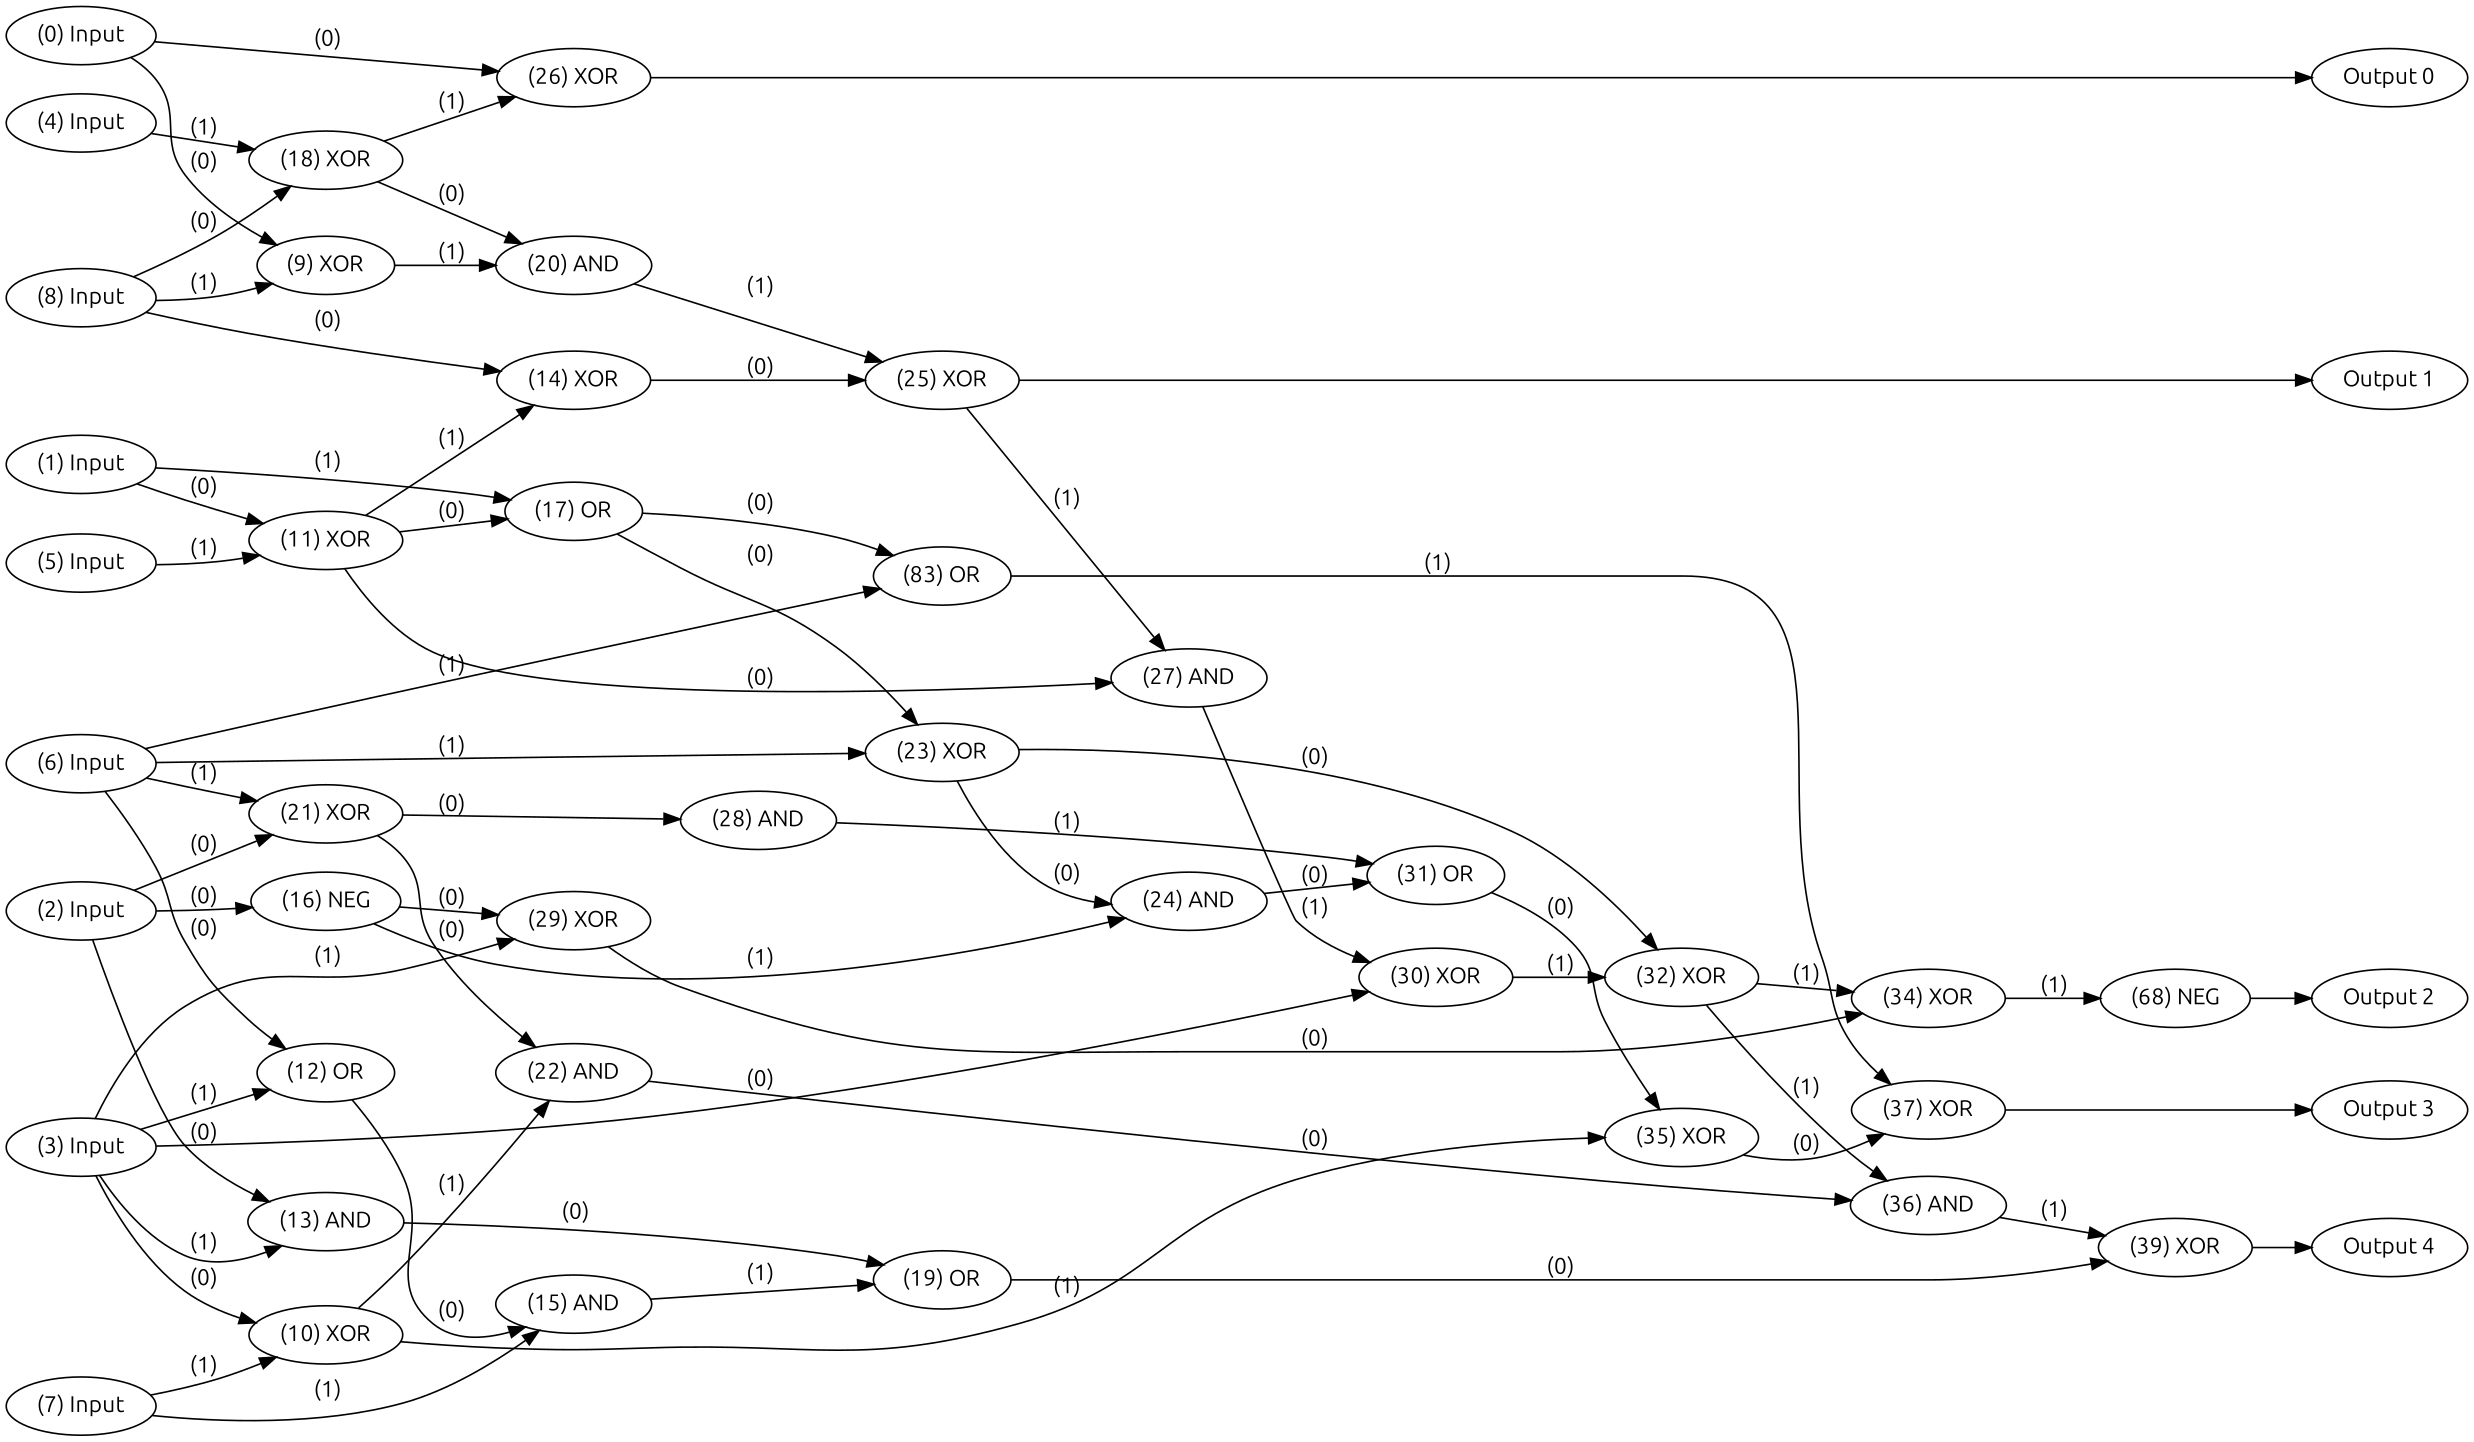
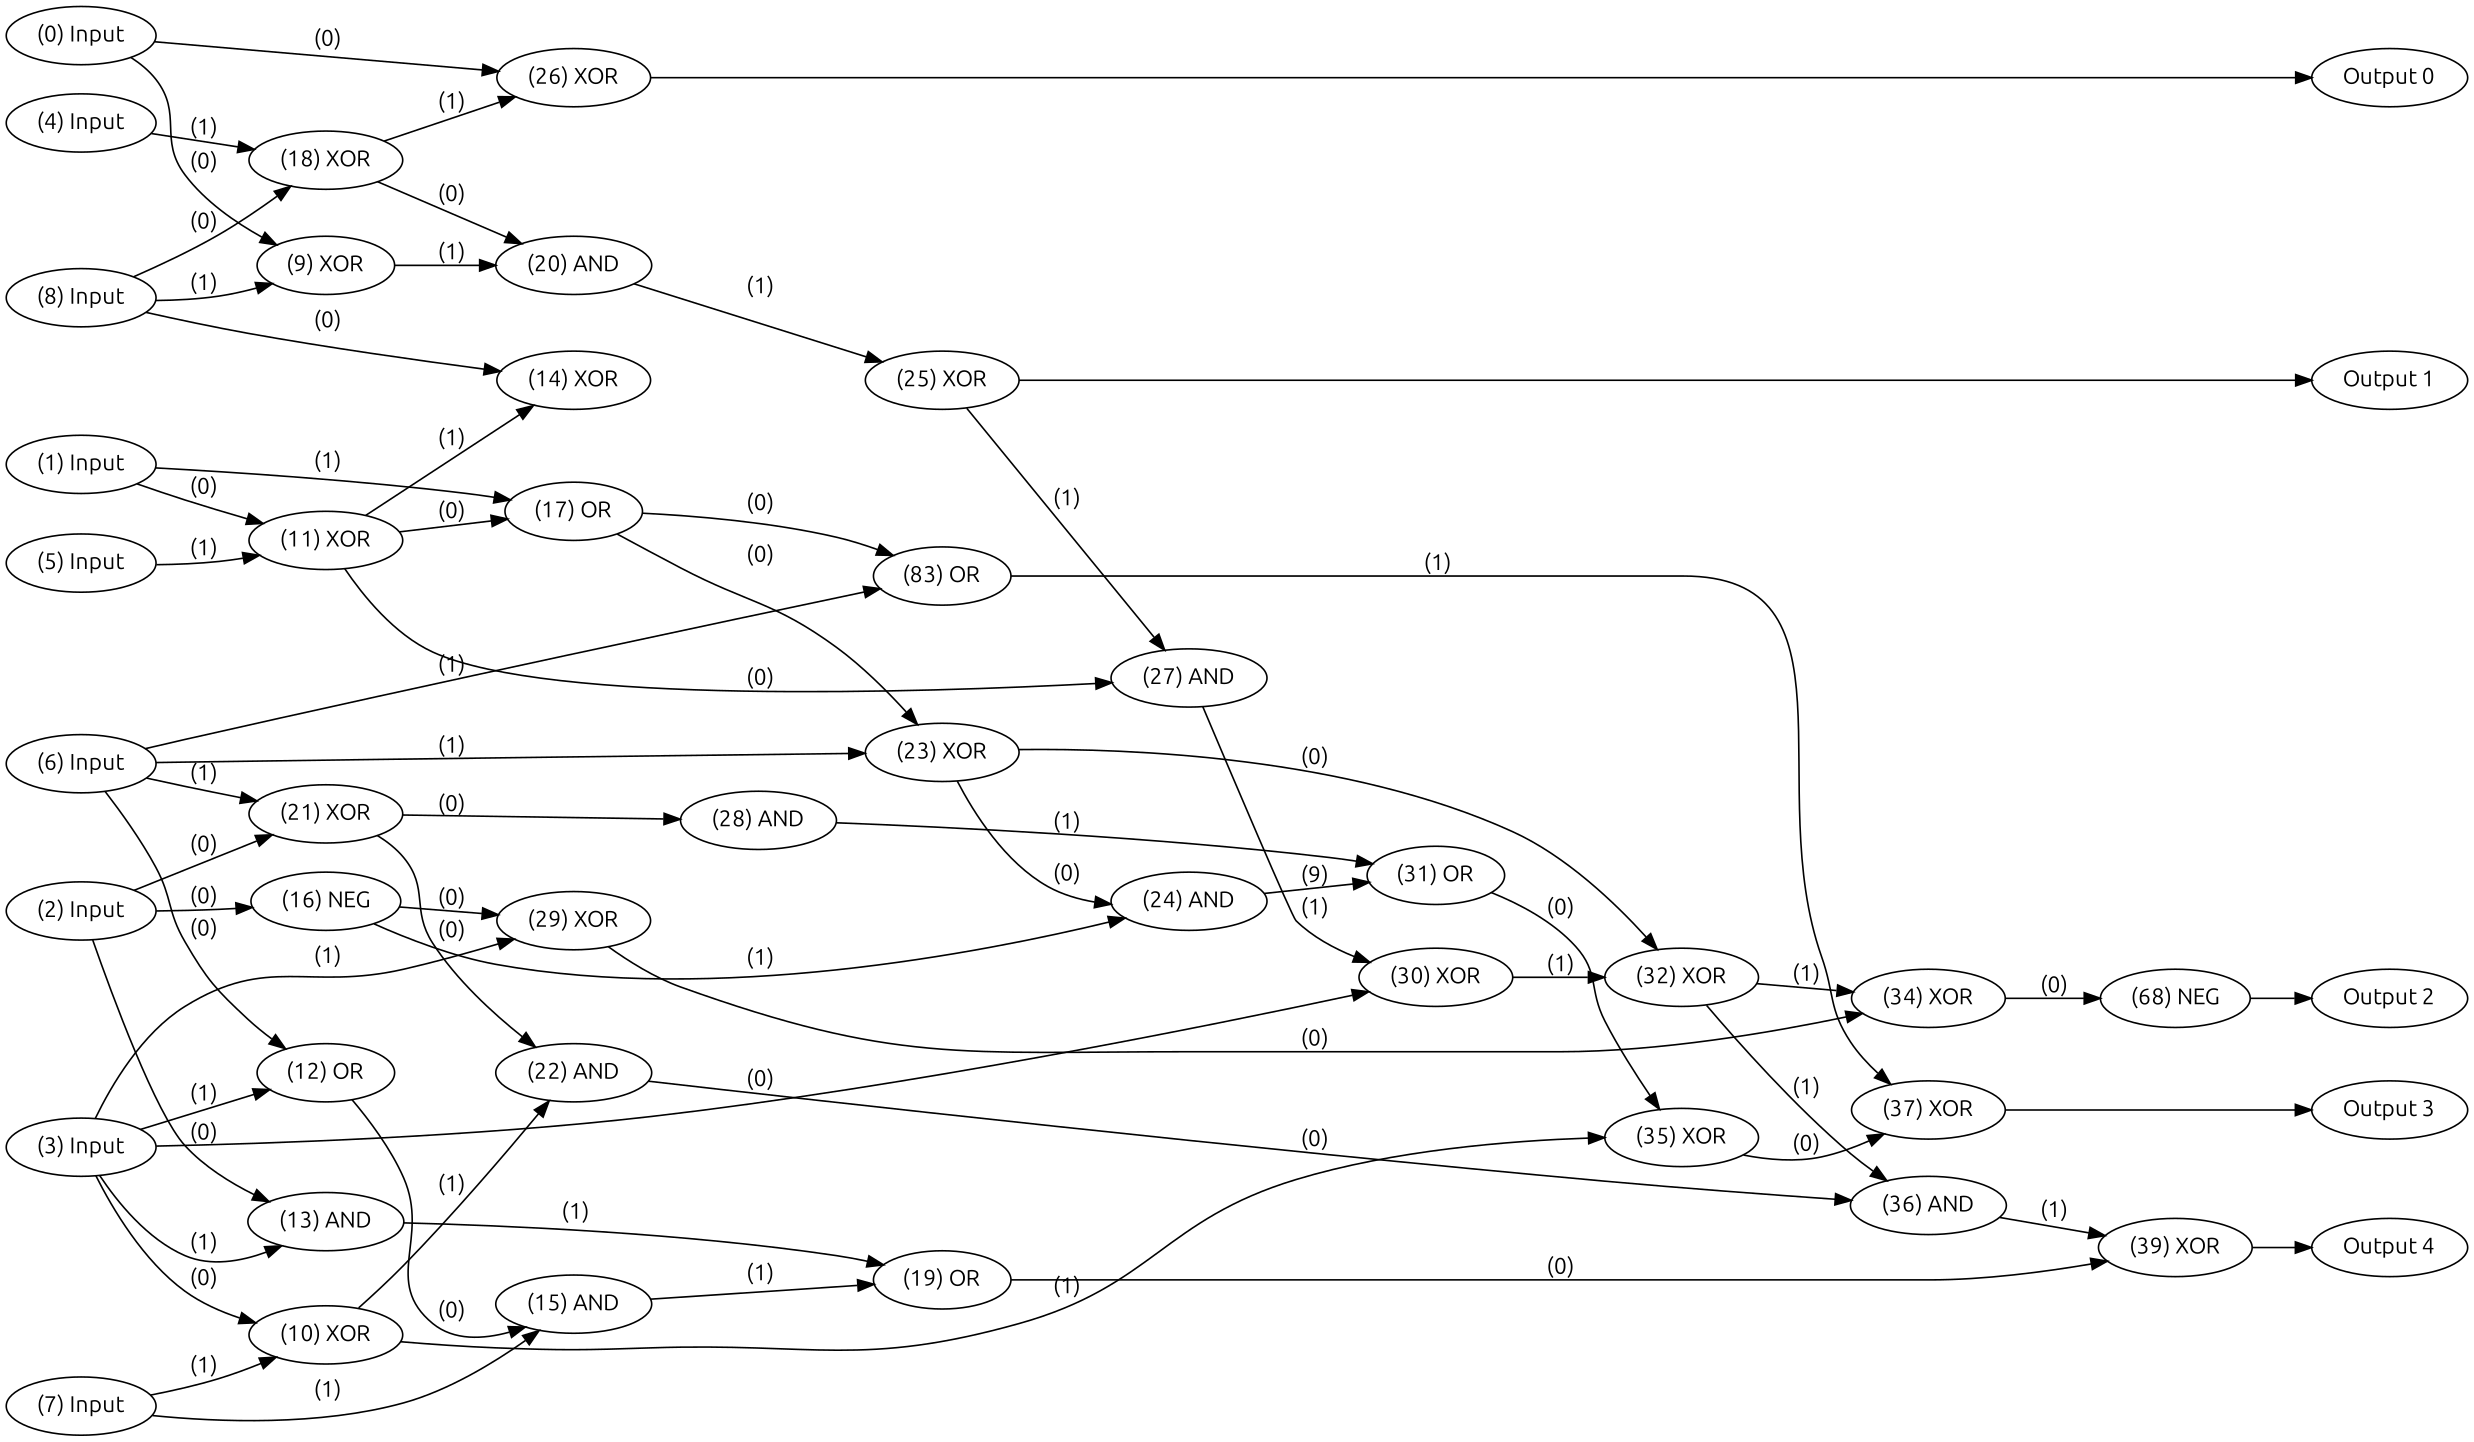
(749, 380) -> none
(1313, 876) -> (1313, 876)
(2052, 986) -> (2052, 986)
(574, 1213) -> (574, 1213)
